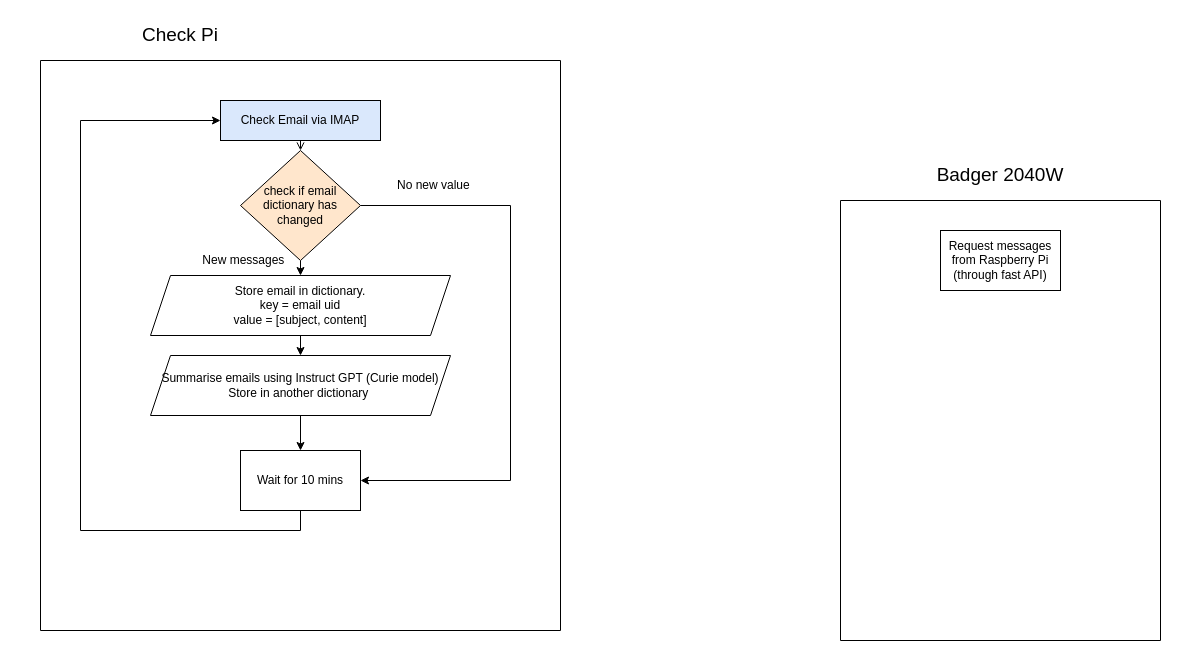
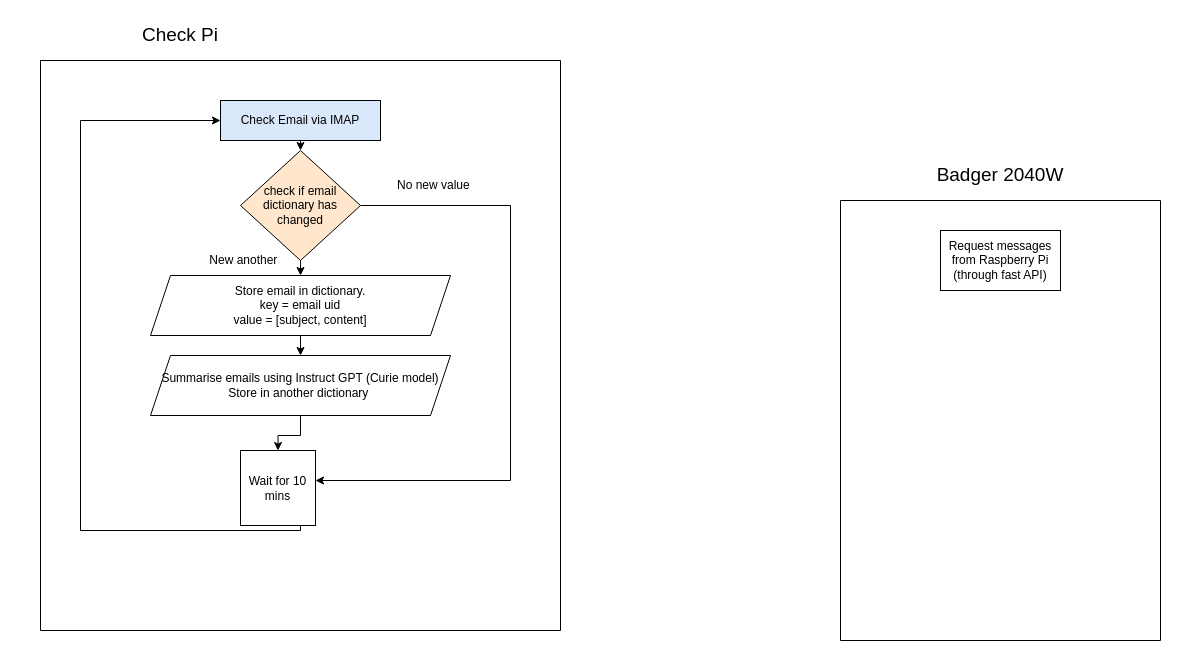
(301, 144) -> (301, 143)
(246, 261) -> (246, 261)
(301, 481) -> (278, 488)
